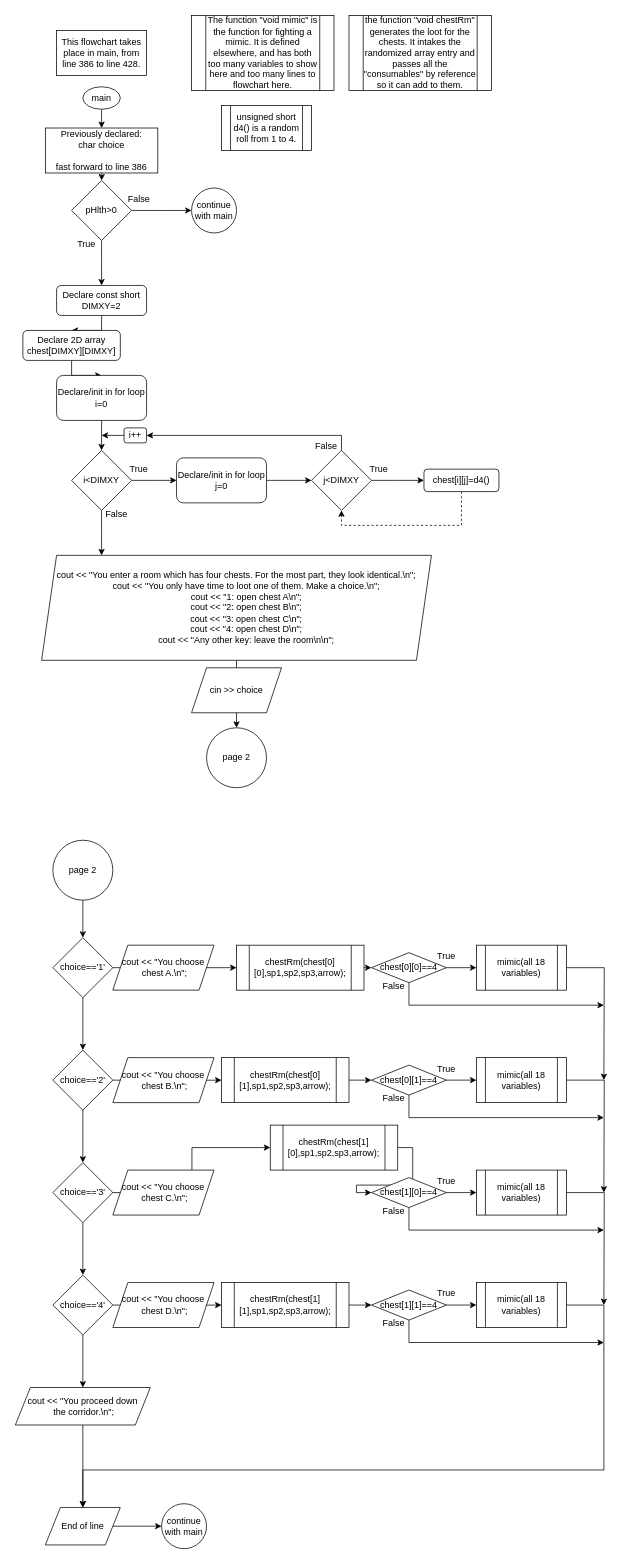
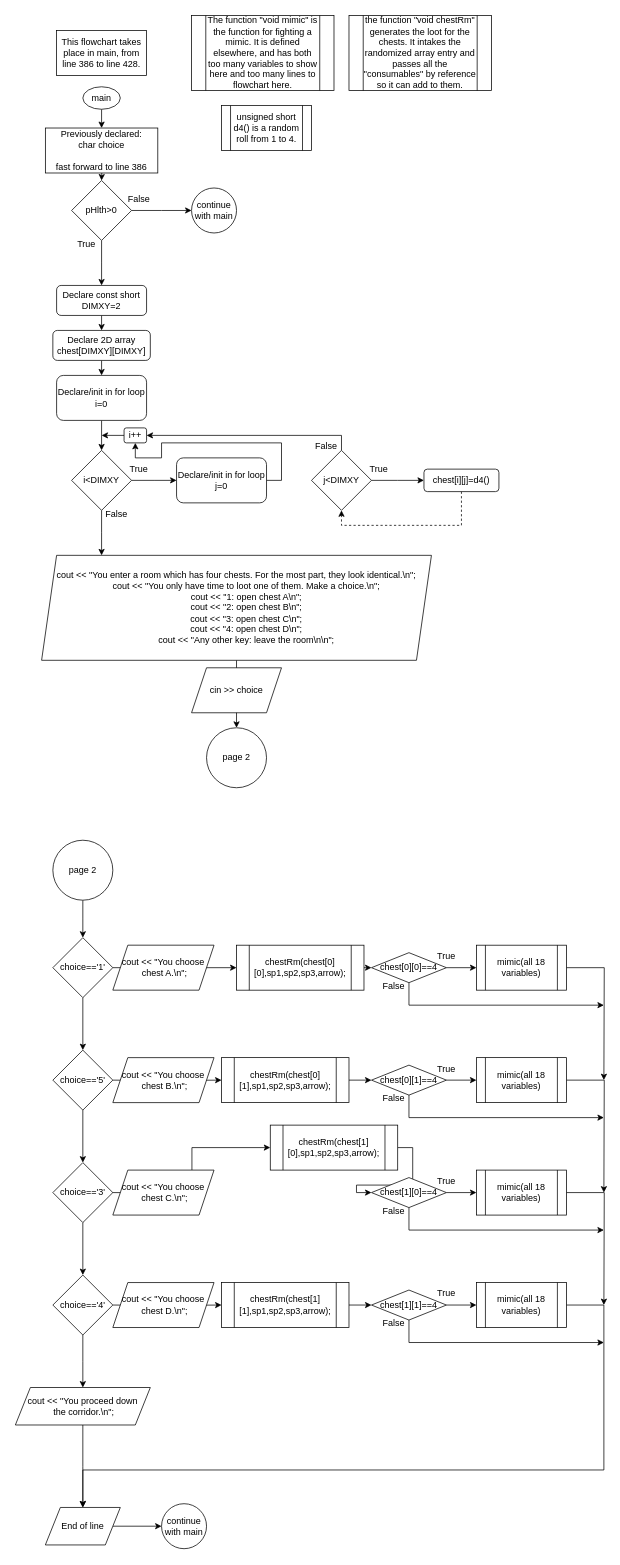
(72, 345) -> (102, 345)
(293, 480) -> (282, 462)
(83, 1080) -> (83, 1080)
